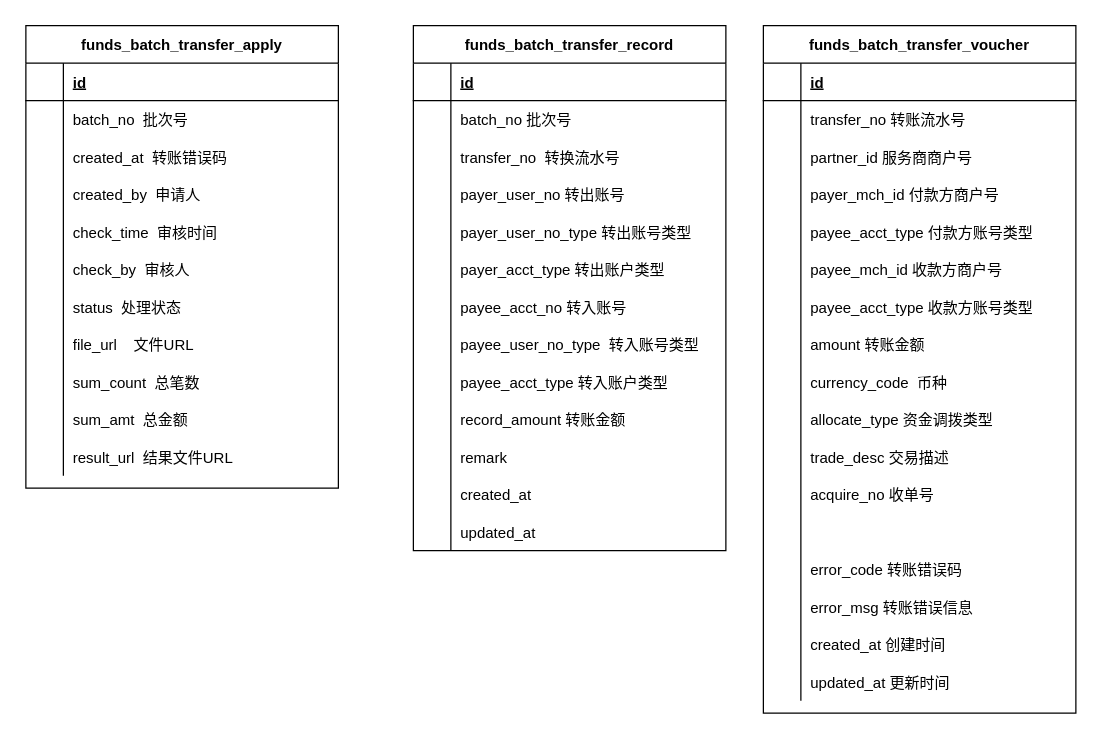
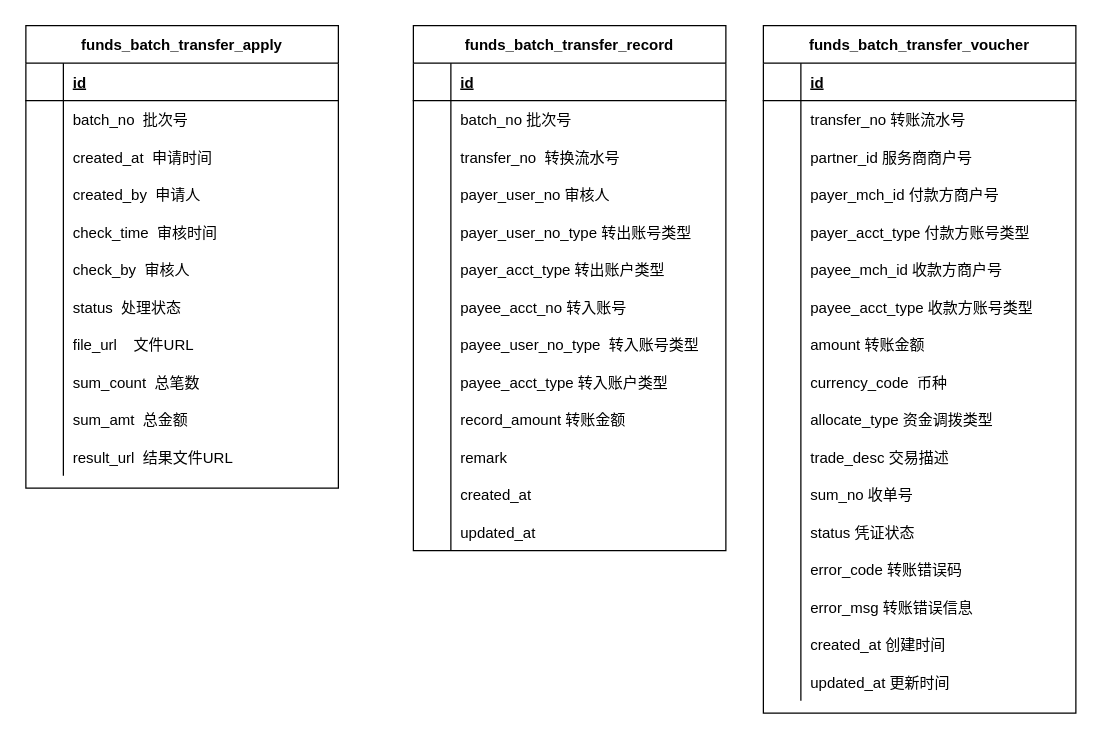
(158, 158) -> (151, 158)
(547, 195) -> (539, 195)
(930, 233) -> (930, 233)
(877, 495) -> (862, 495)
none -> (938, 532)
